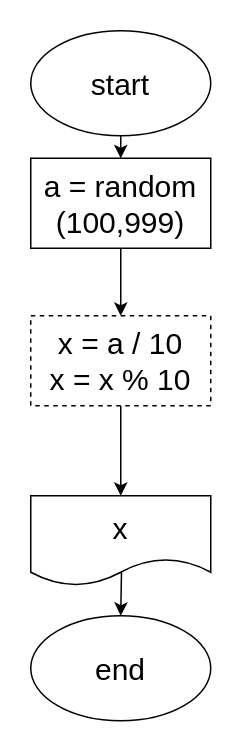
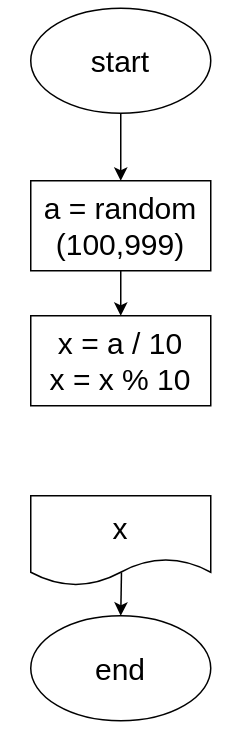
(121, 83) -> (121, 61)
(121, 203) -> (121, 226)
(121, 361) -> (121, 361)
(121, 446) -> none
